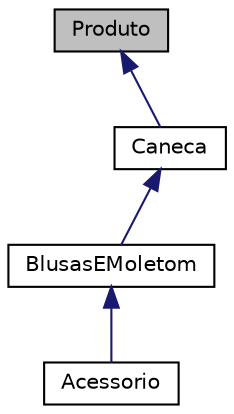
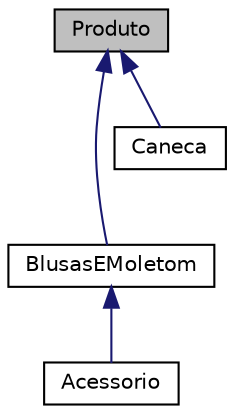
(136, 217) -> (96, 158)
